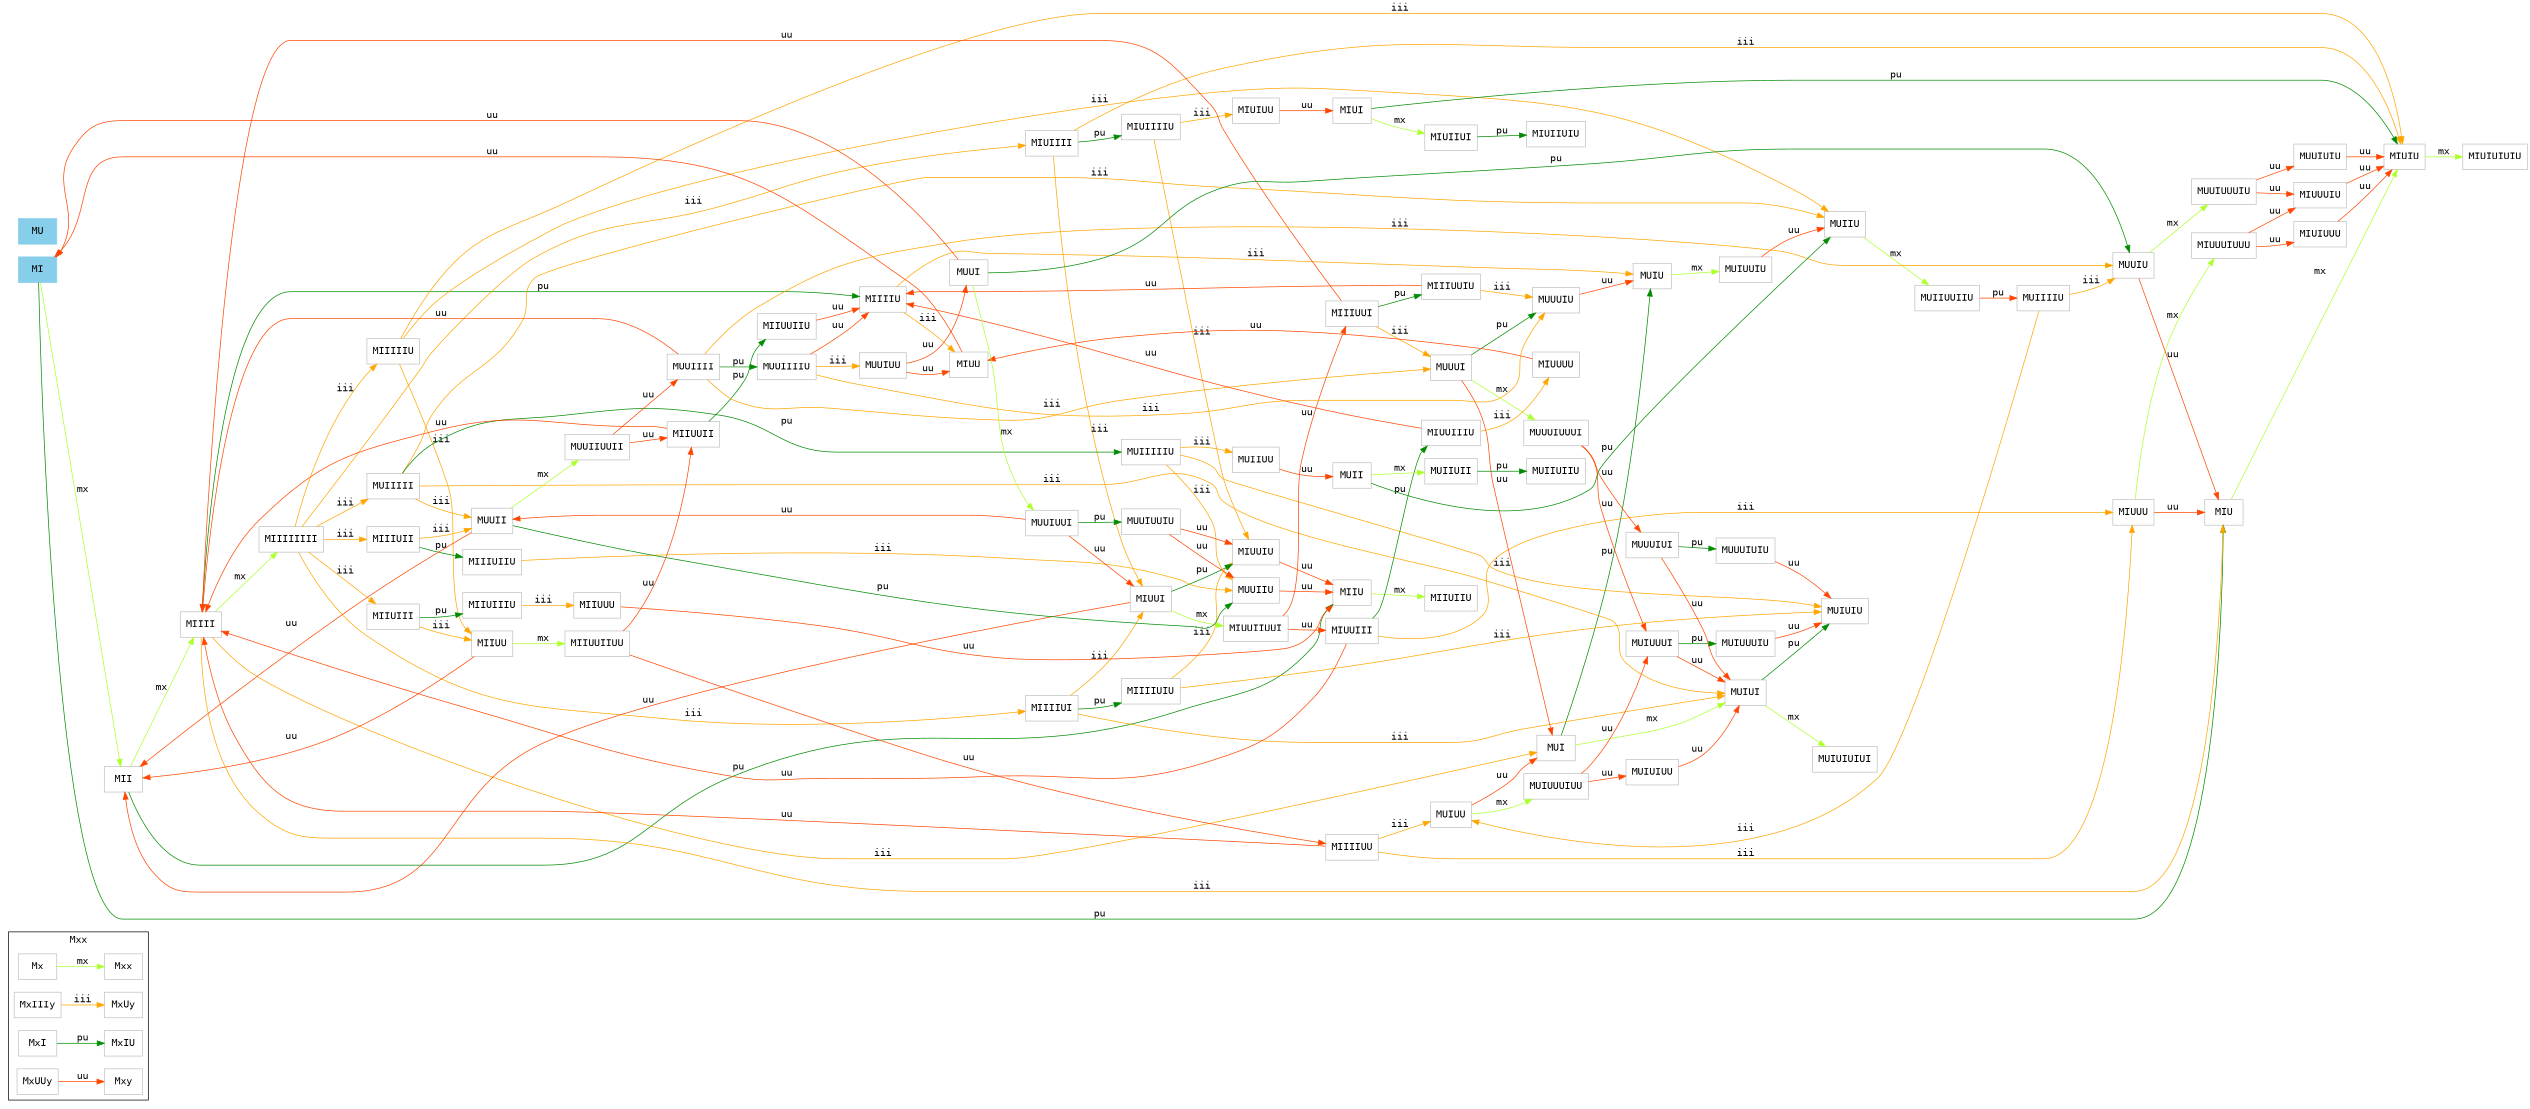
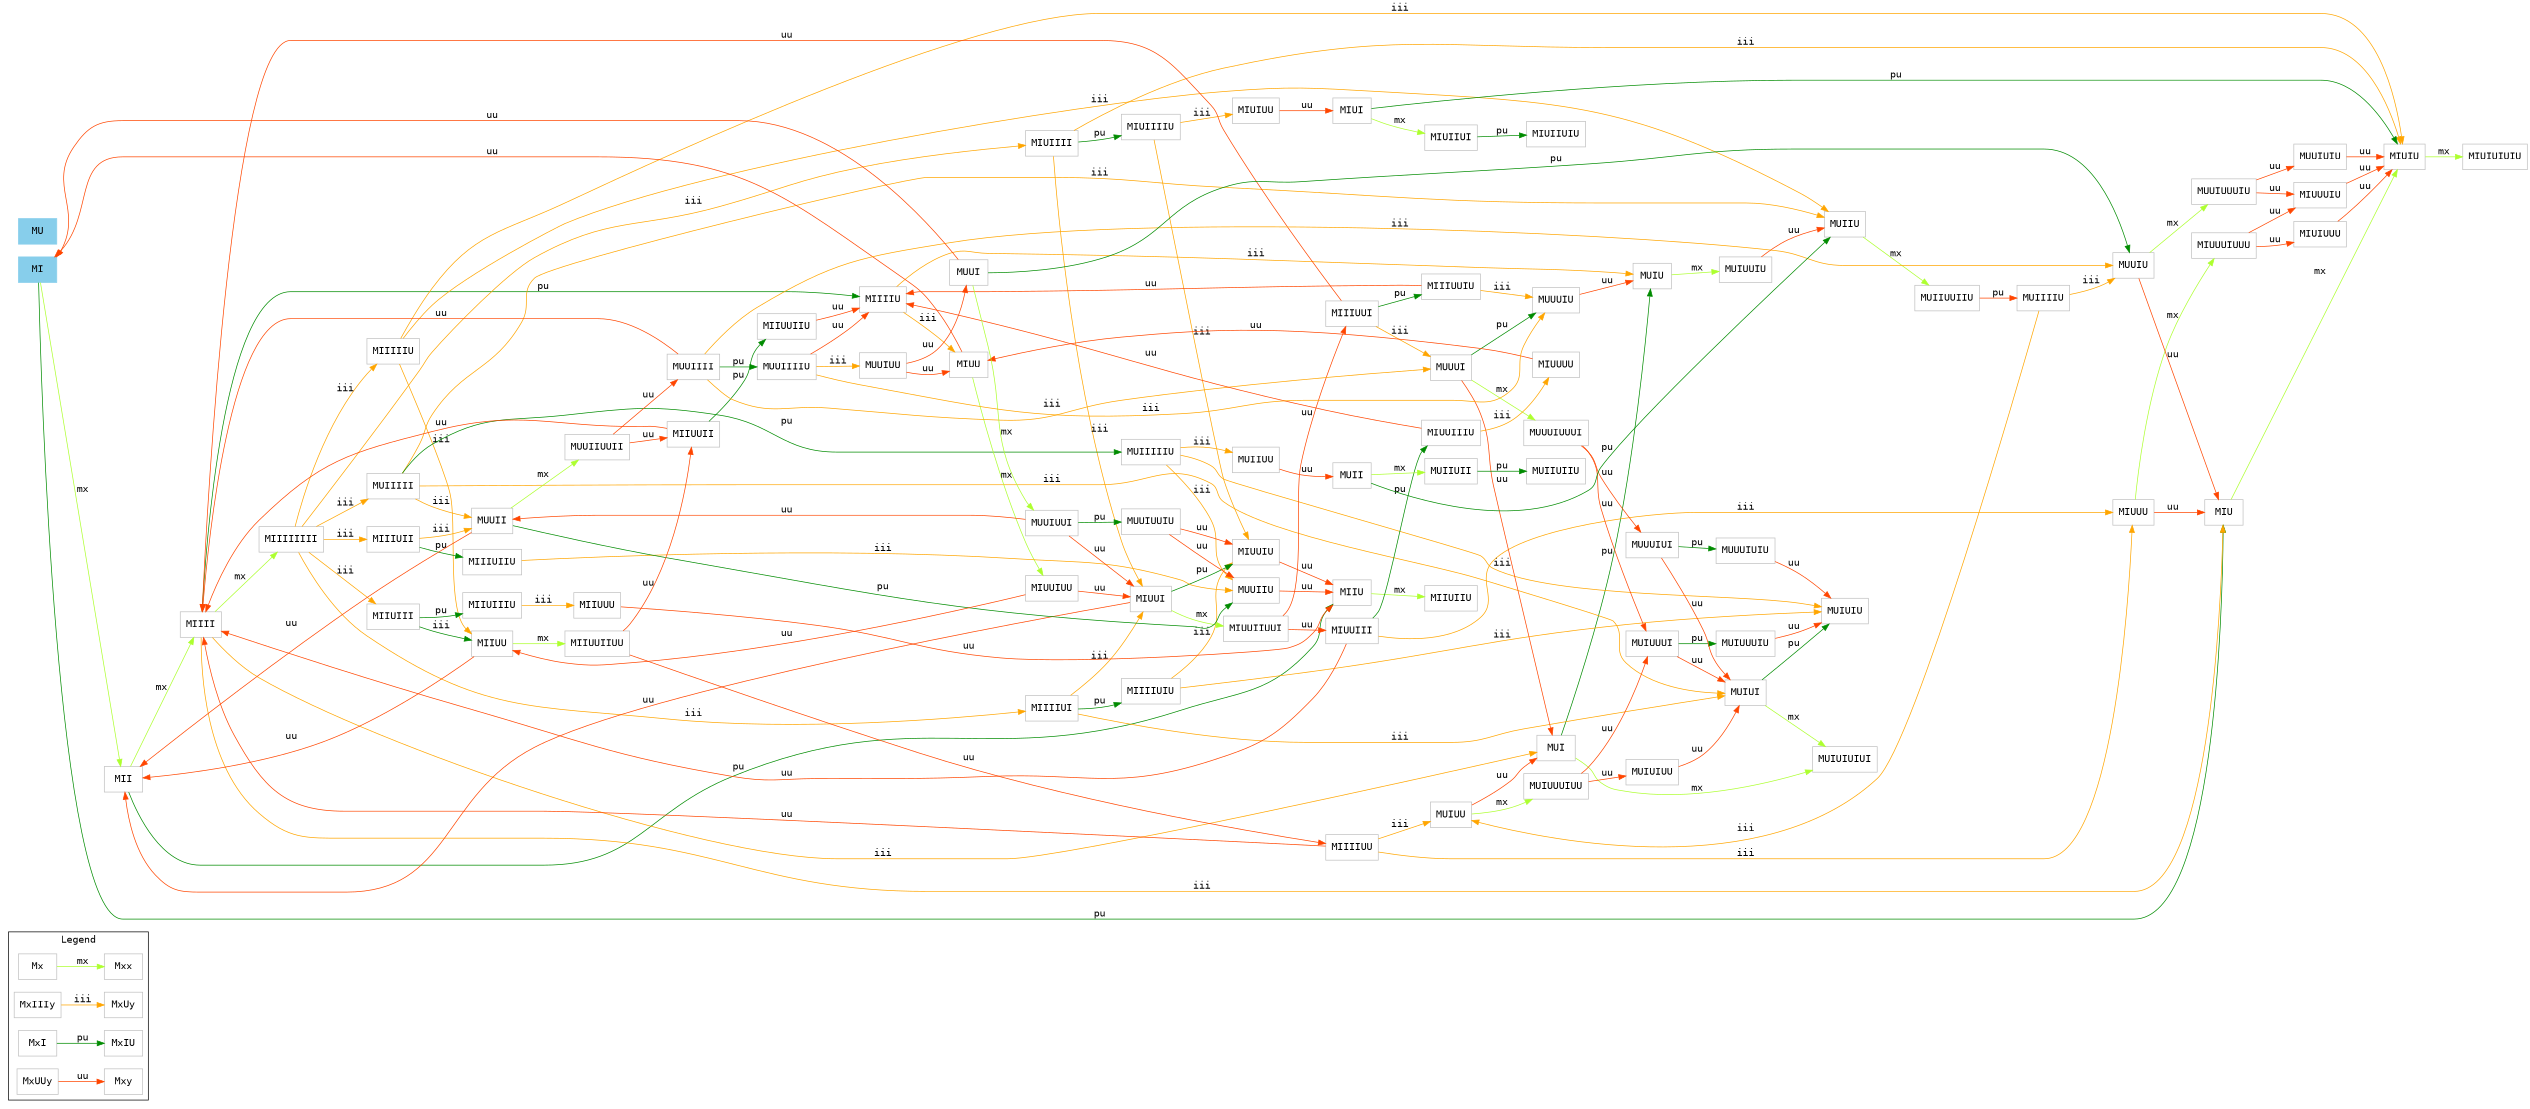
none -> (1052, 588)
(442, 634) -> (442, 634)
(1649, 732) -> (1685, 794)
(78, 940) -> (78, 940)
